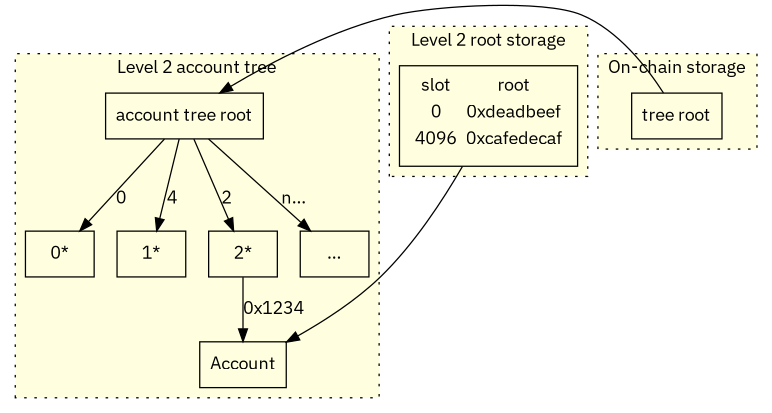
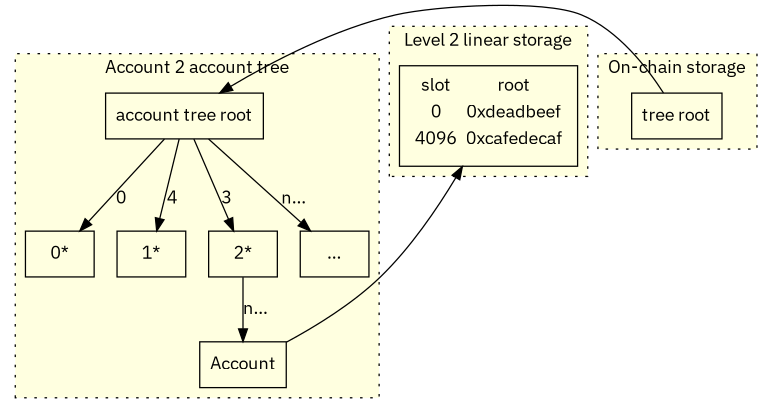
(489, 41) -> (489, 41)
(197, 68) -> (197, 68)
(227, 199) -> (227, 199)
(393, 264) -> (388, 269)
(274, 309) -> (256, 309)
